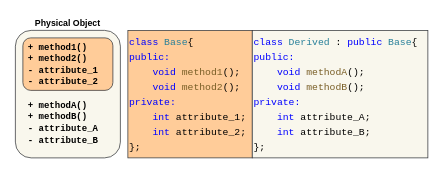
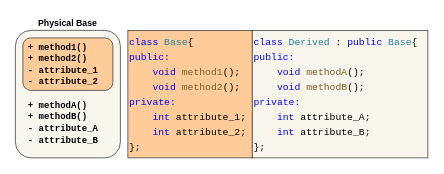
(68, 23) -> (68, 23)
